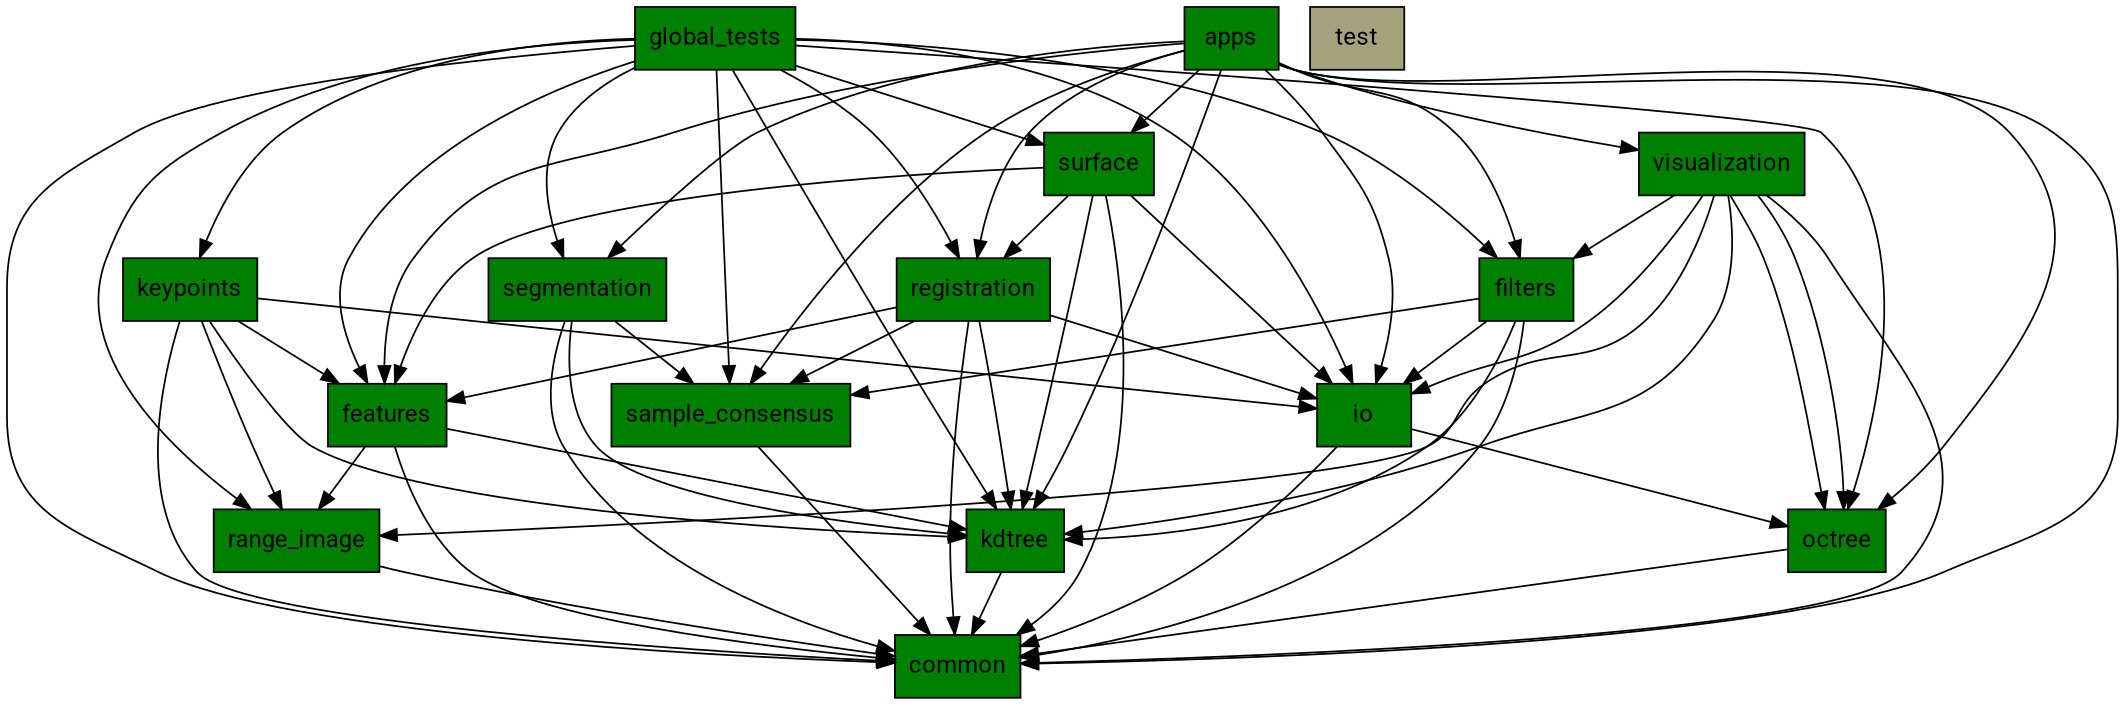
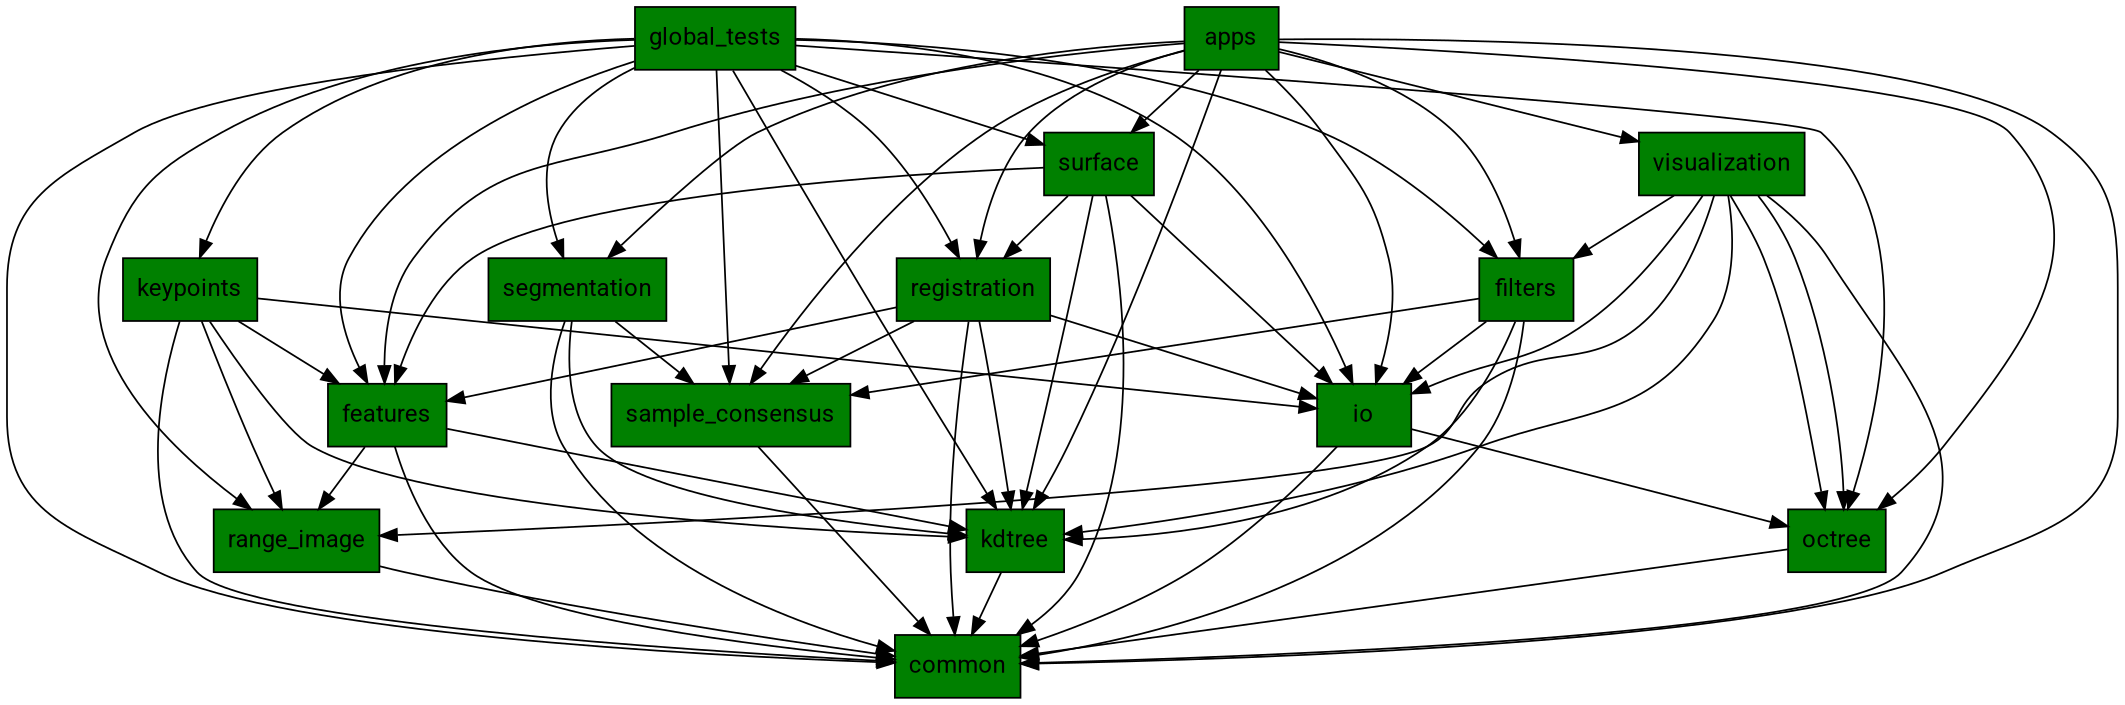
(1357, 38) -> none
